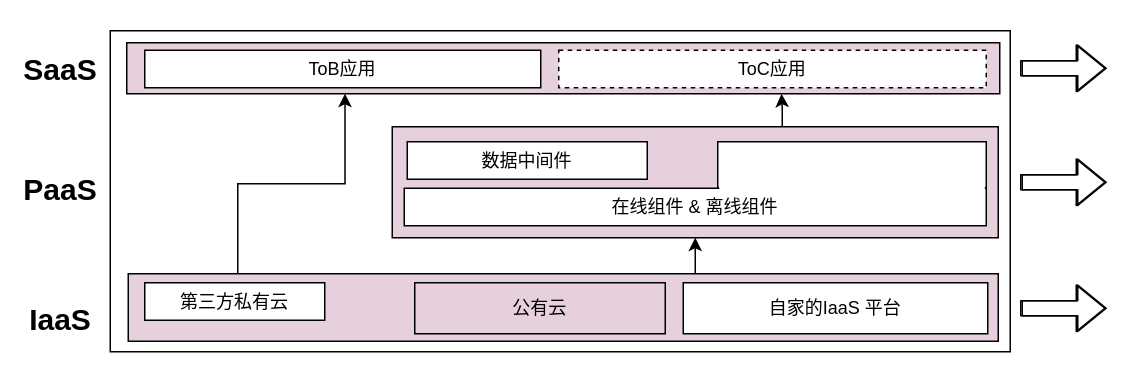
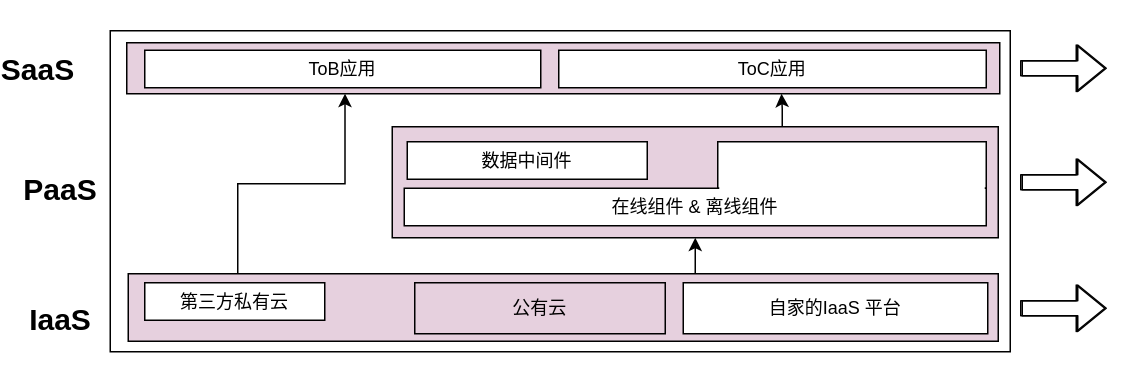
(61, 68) -> (38, 68)
(773, 69) -> (773, 69)
